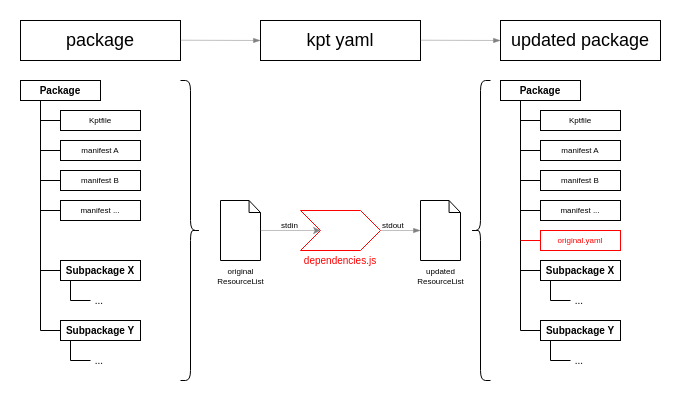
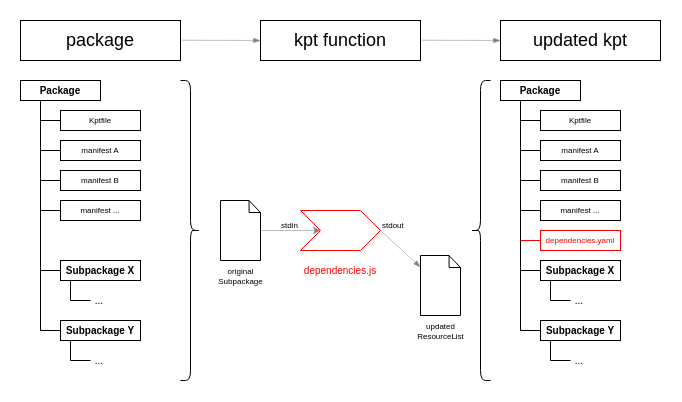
(341, 41) -> (341, 41)
(581, 41) -> (581, 41)
(441, 231) -> (441, 286)
(581, 241) -> (581, 241)
(341, 261) -> (341, 271)
(241, 277) -> (241, 277)
